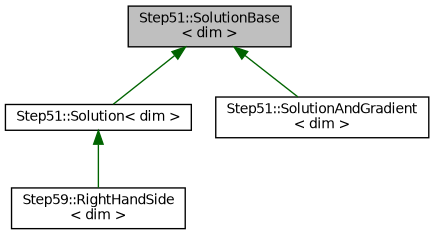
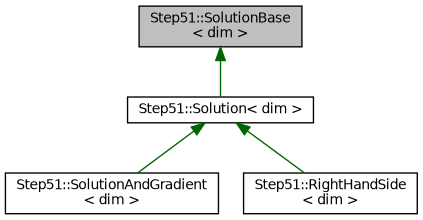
(271, 76) -> (166, 152)
(98, 208) -> (330, 193)
